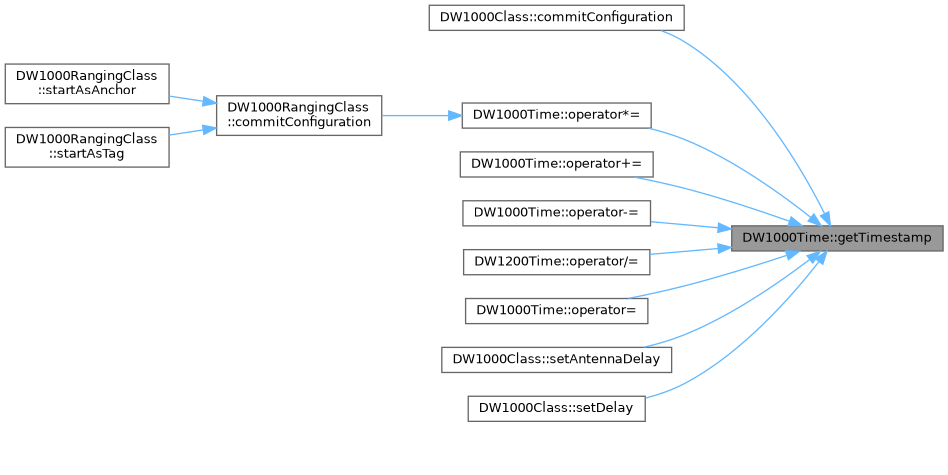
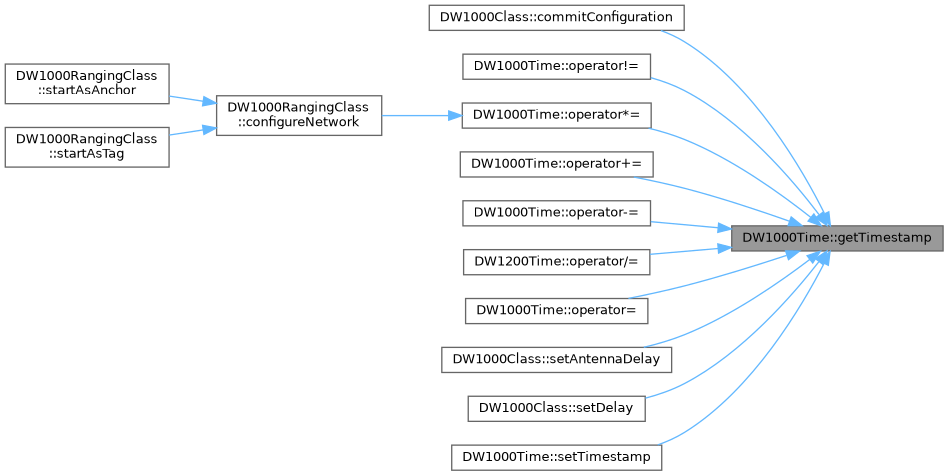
none -> (557, 67)
(299, 116) -> (299, 116)
none -> (557, 458)
